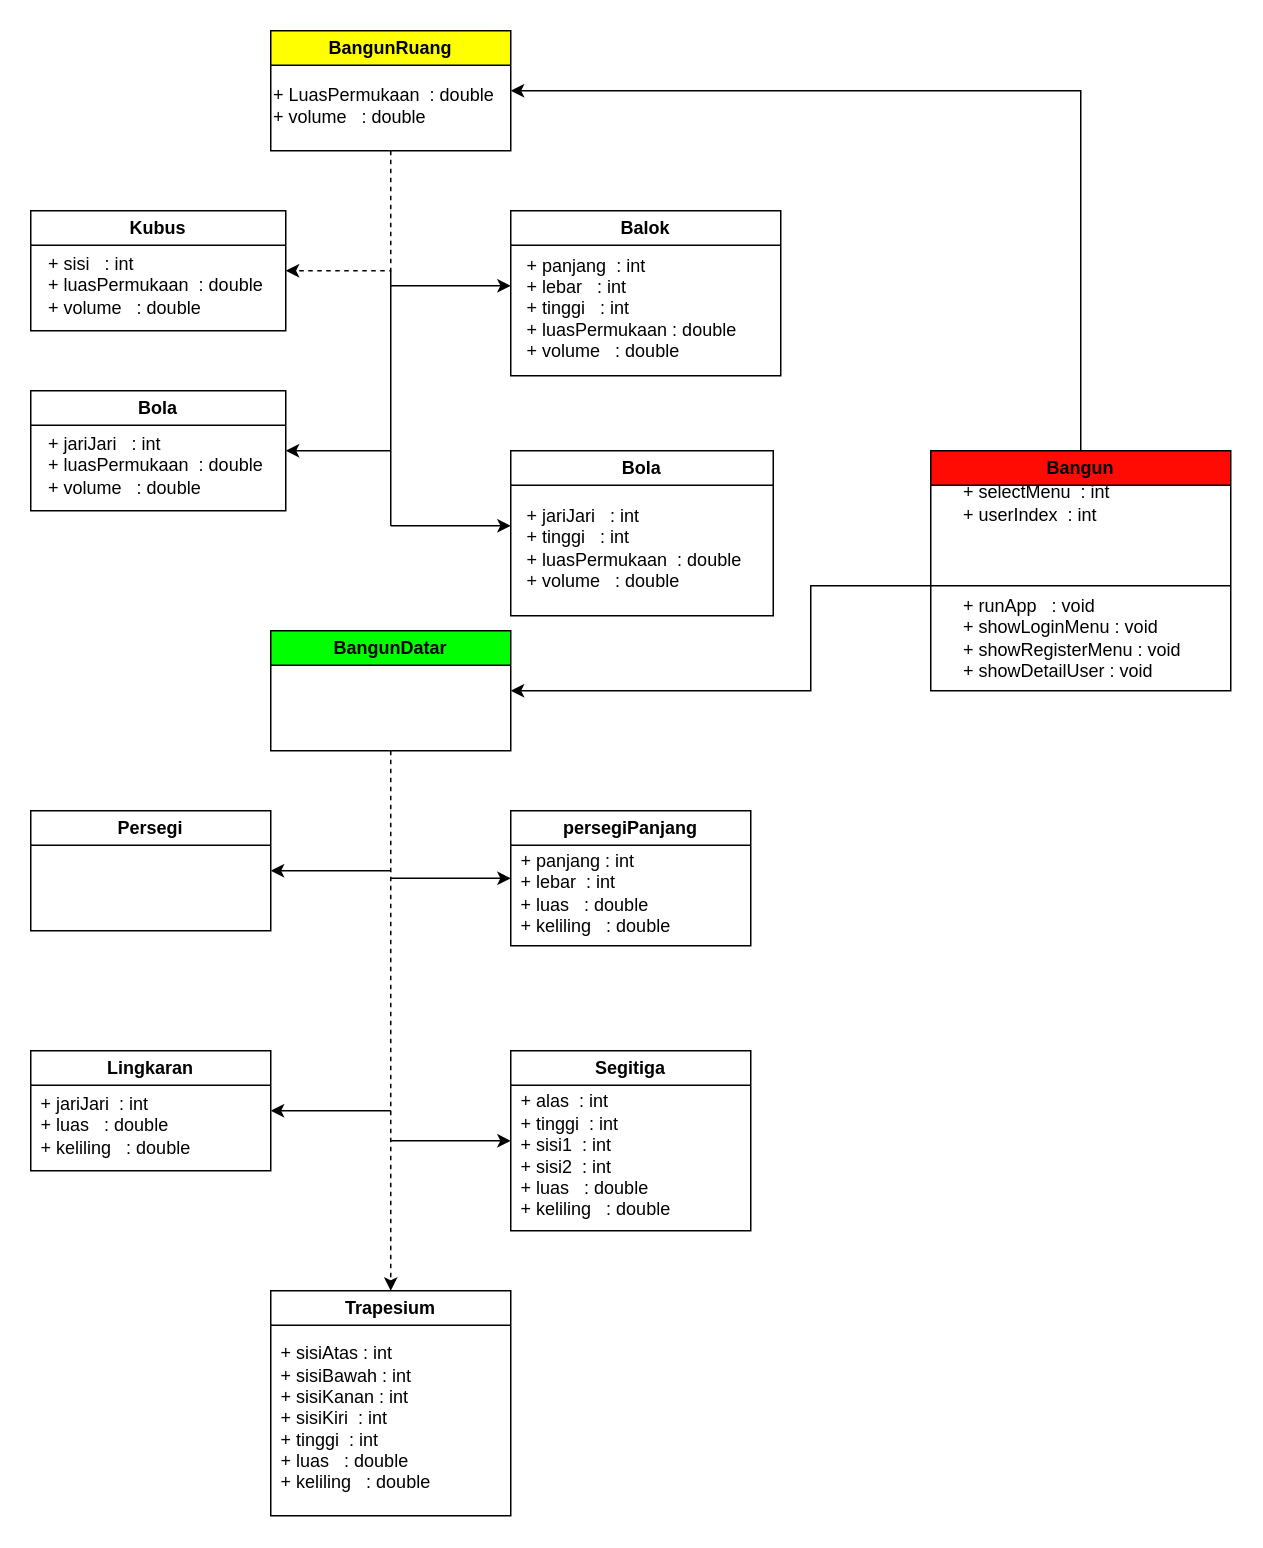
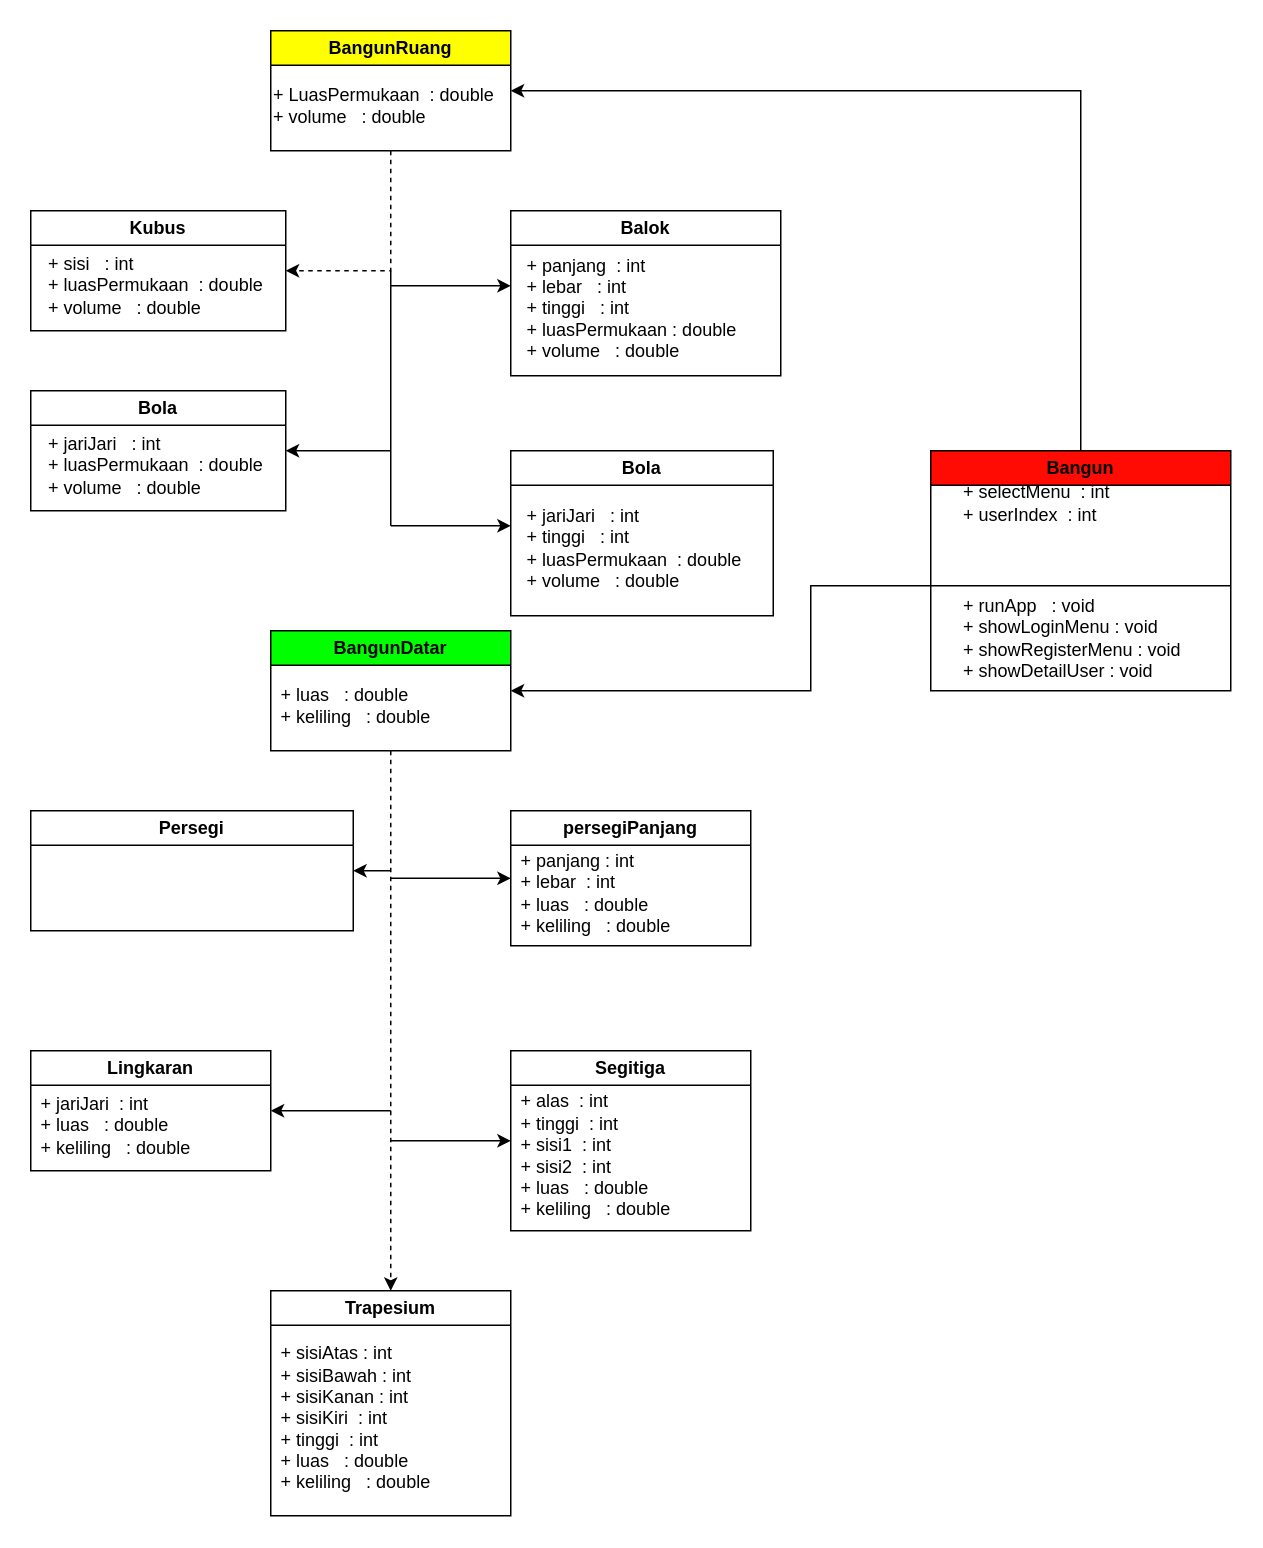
none -> (391, 706)
(151, 871) -> (192, 871)
